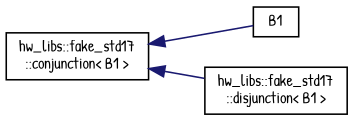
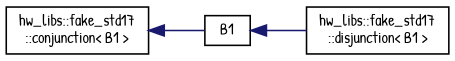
(184, 75) -> (287, 30)
